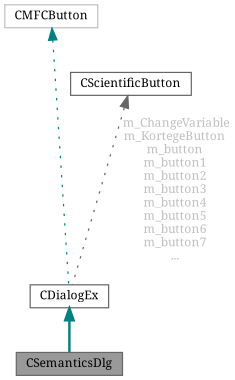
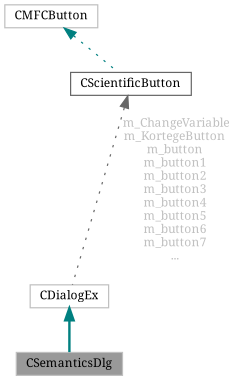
(61, 162) -> (96, 54)
(69, 296) -> (69, 296)
(69, 364) -> (69, 364)
